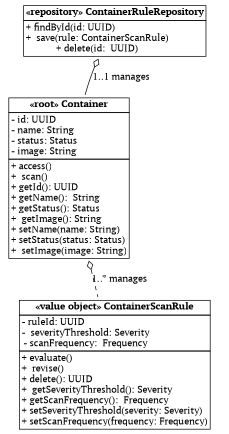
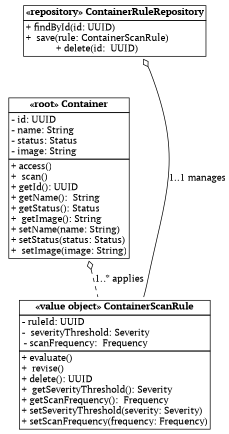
(89, 81) -> (168, 182)
(119, 279) -> (119, 279)
